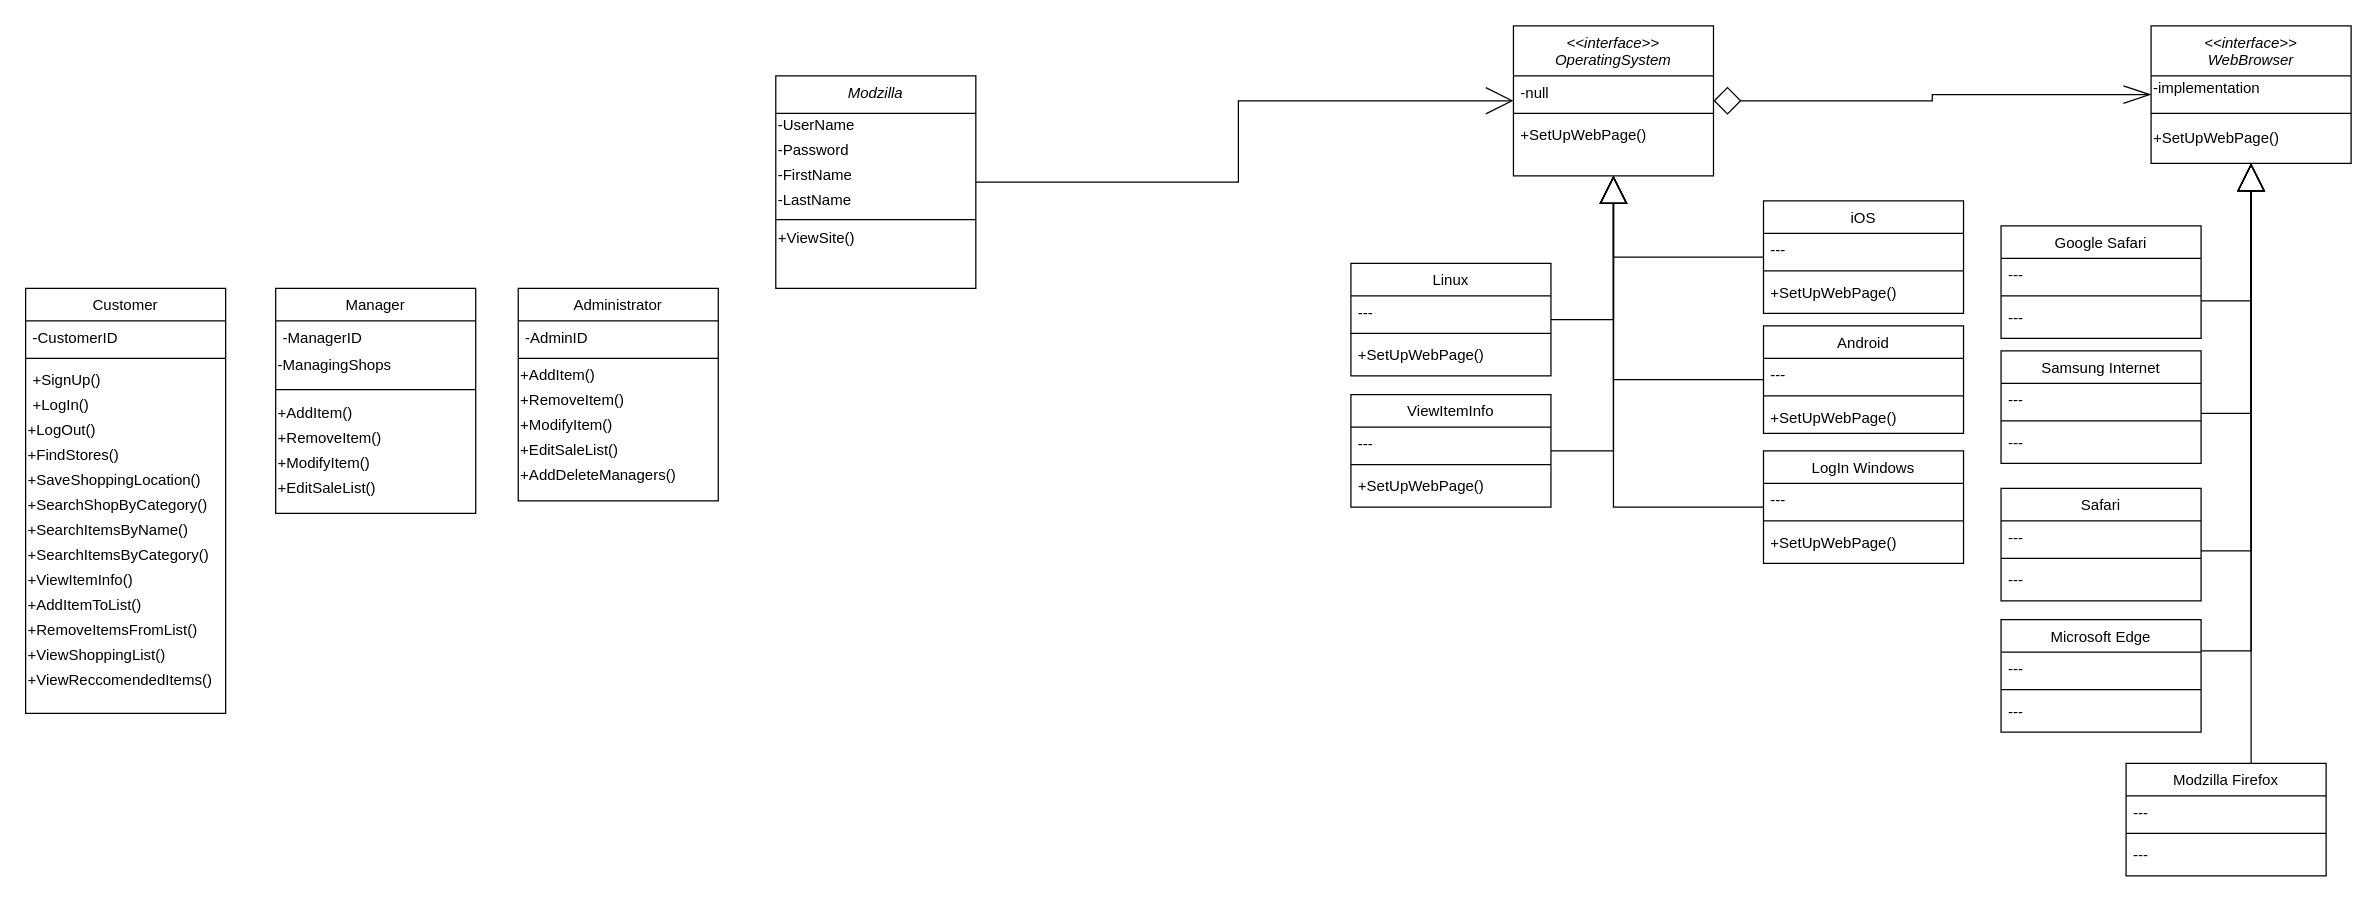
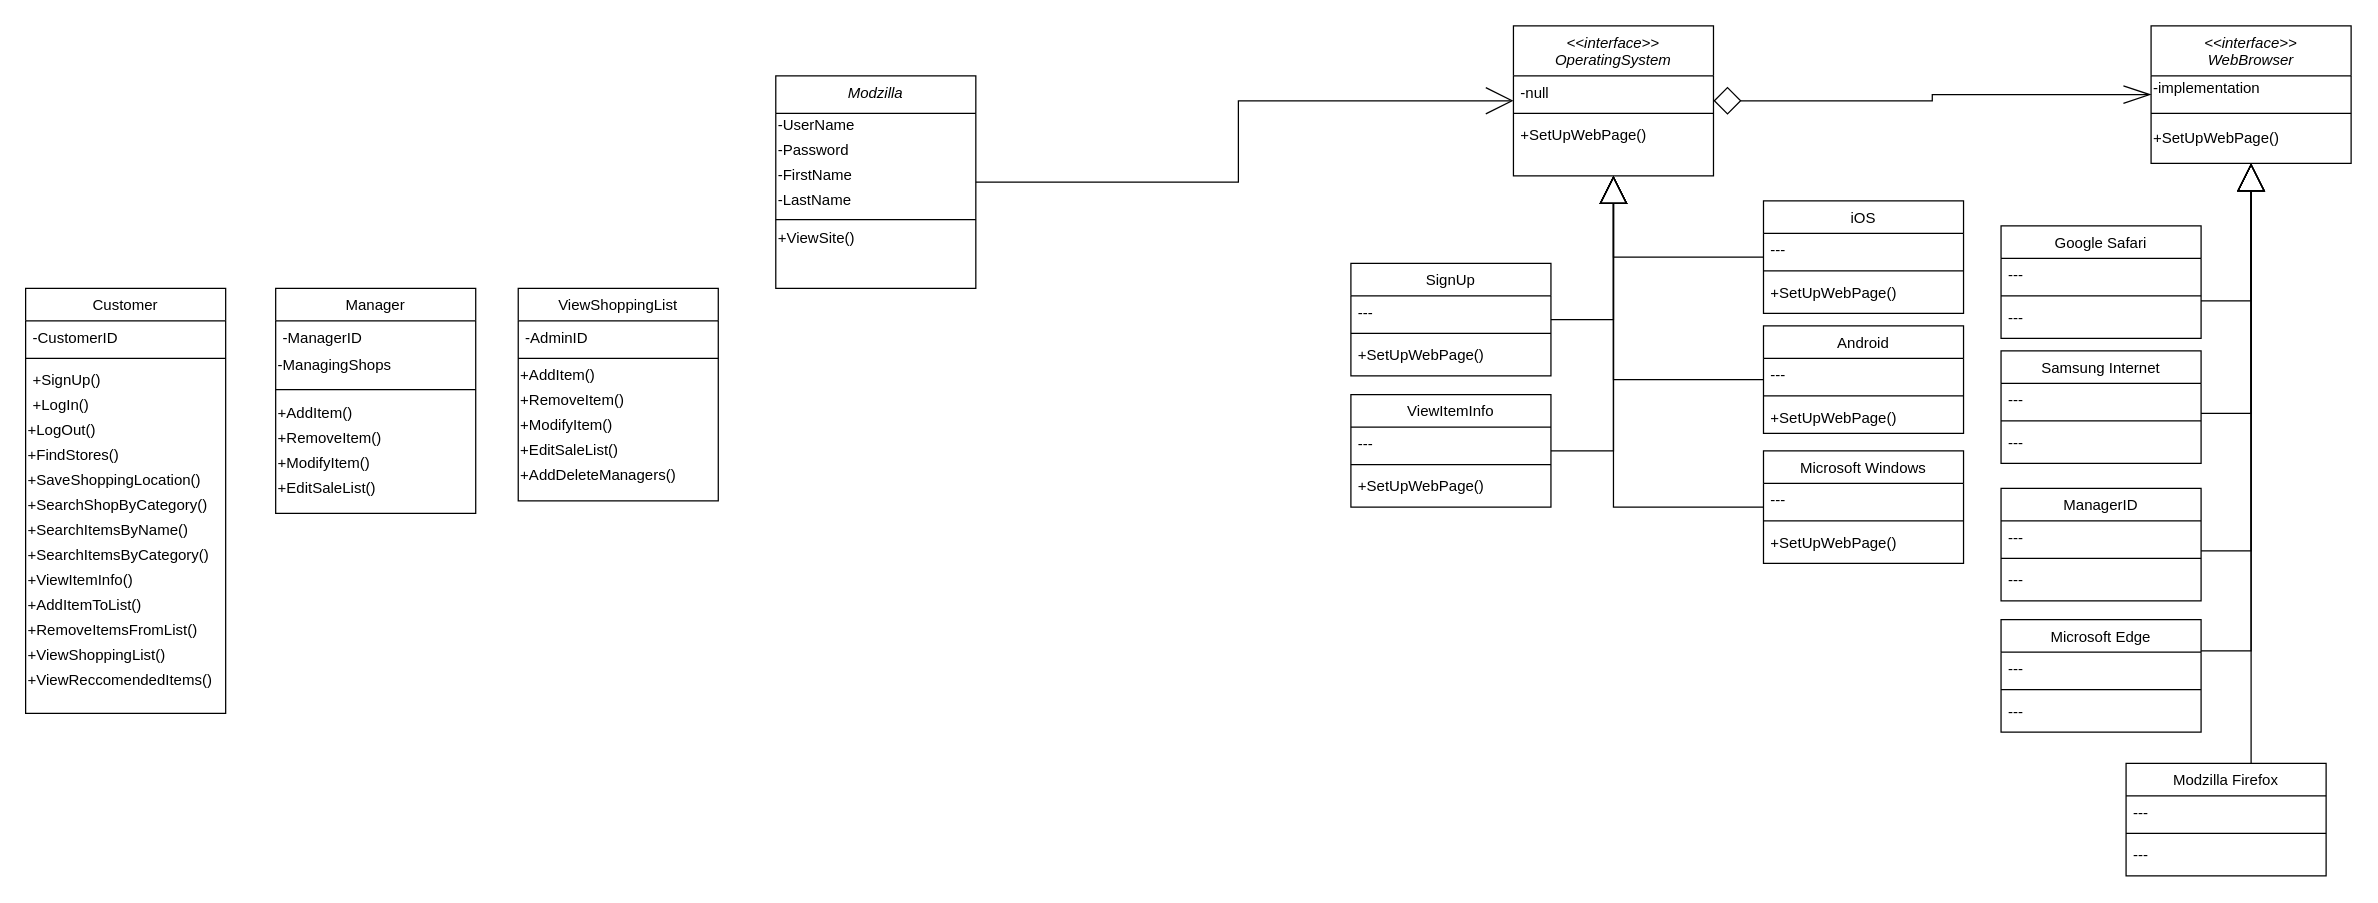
(1450, 280) -> (1450, 280)
(618, 305) -> (618, 305)
(1863, 468) -> (1863, 468)
(2100, 505) -> (2100, 505)
